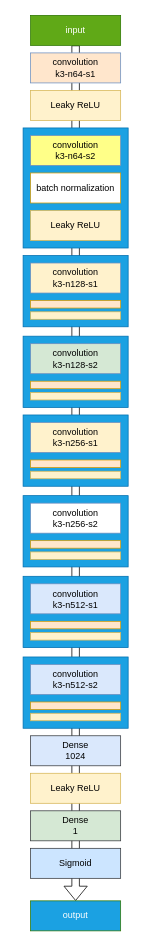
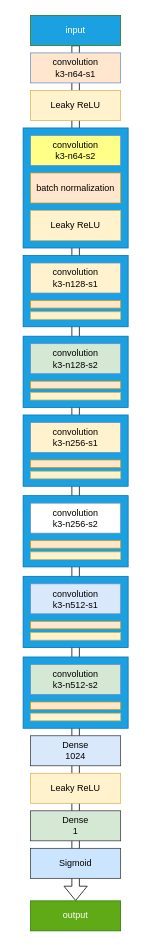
(75, 30) -> (75, 30)
(75, 188) -> (75, 188)
(75, 679) -> (75, 679)
(75, 915) -> (75, 915)
